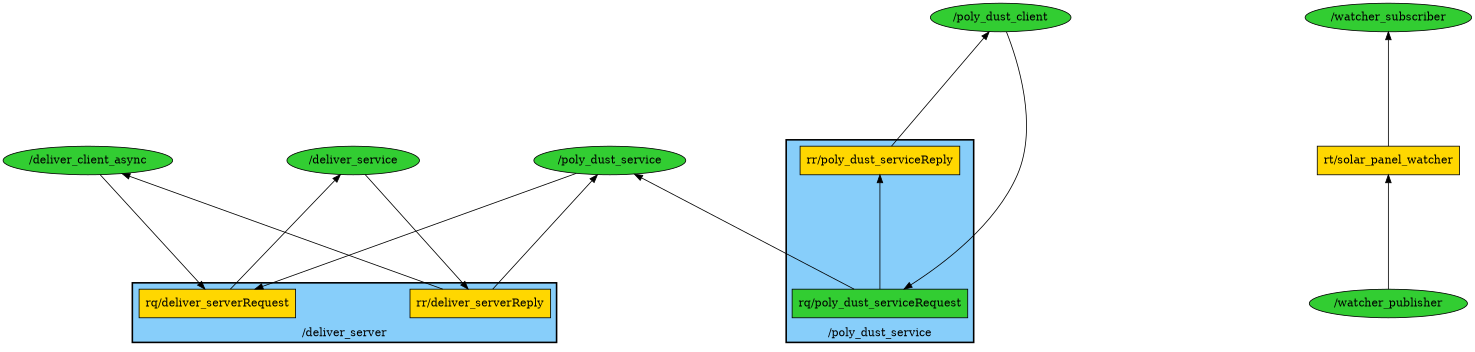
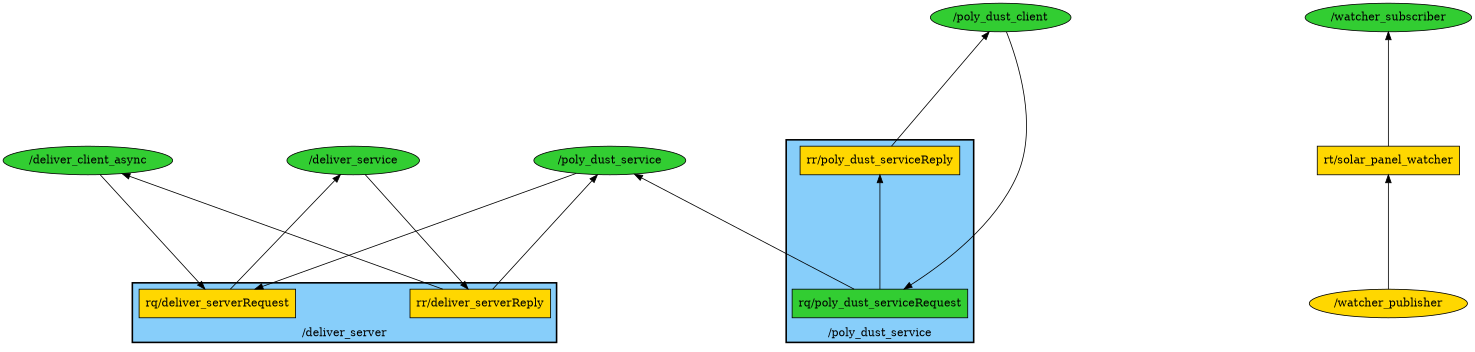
(1388, 303) -> (1388, 303)
